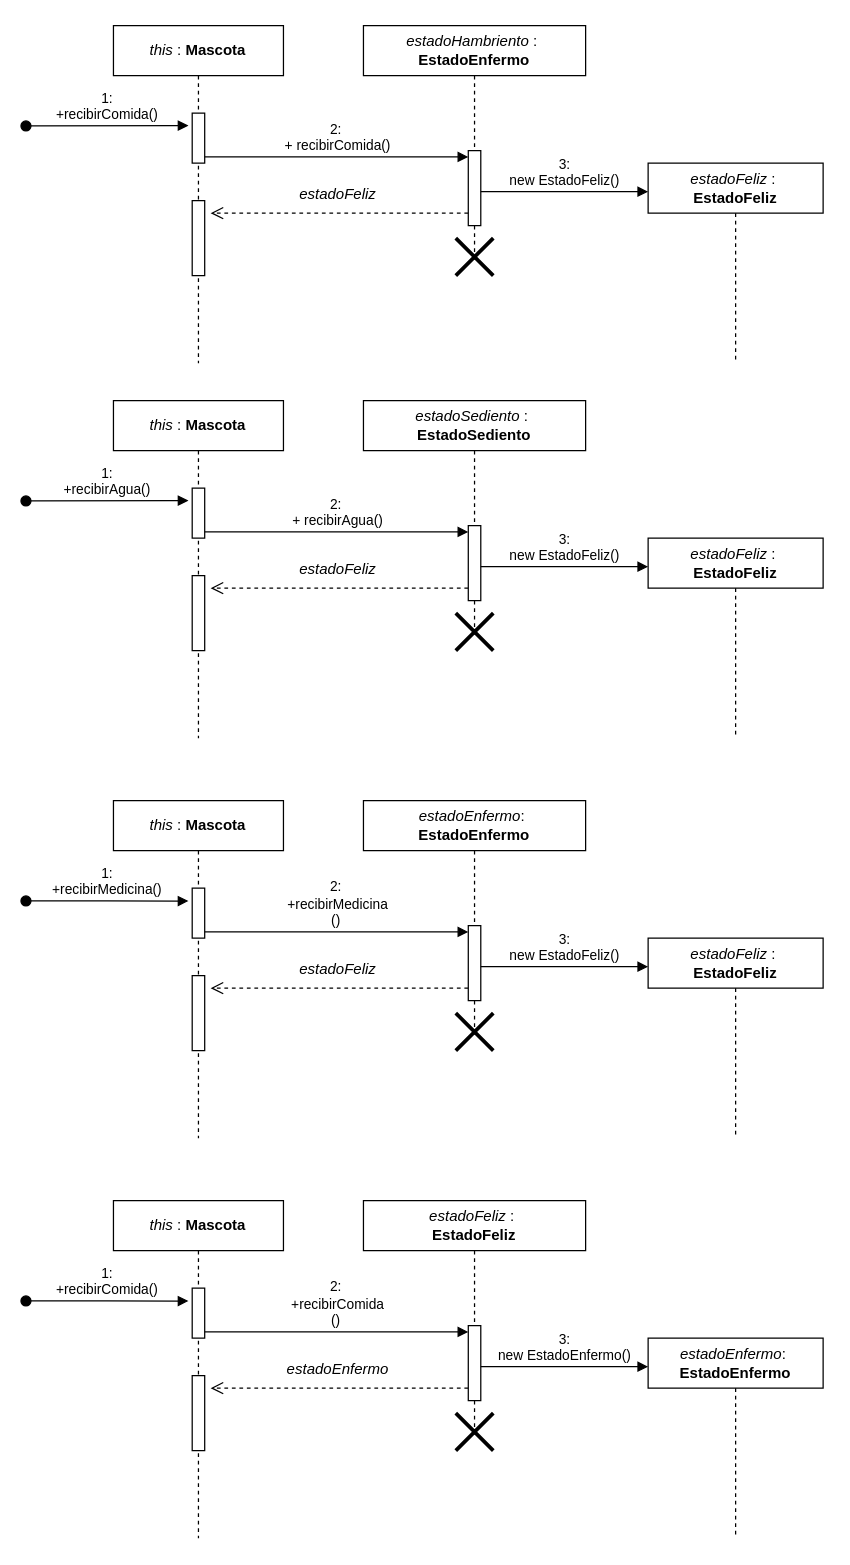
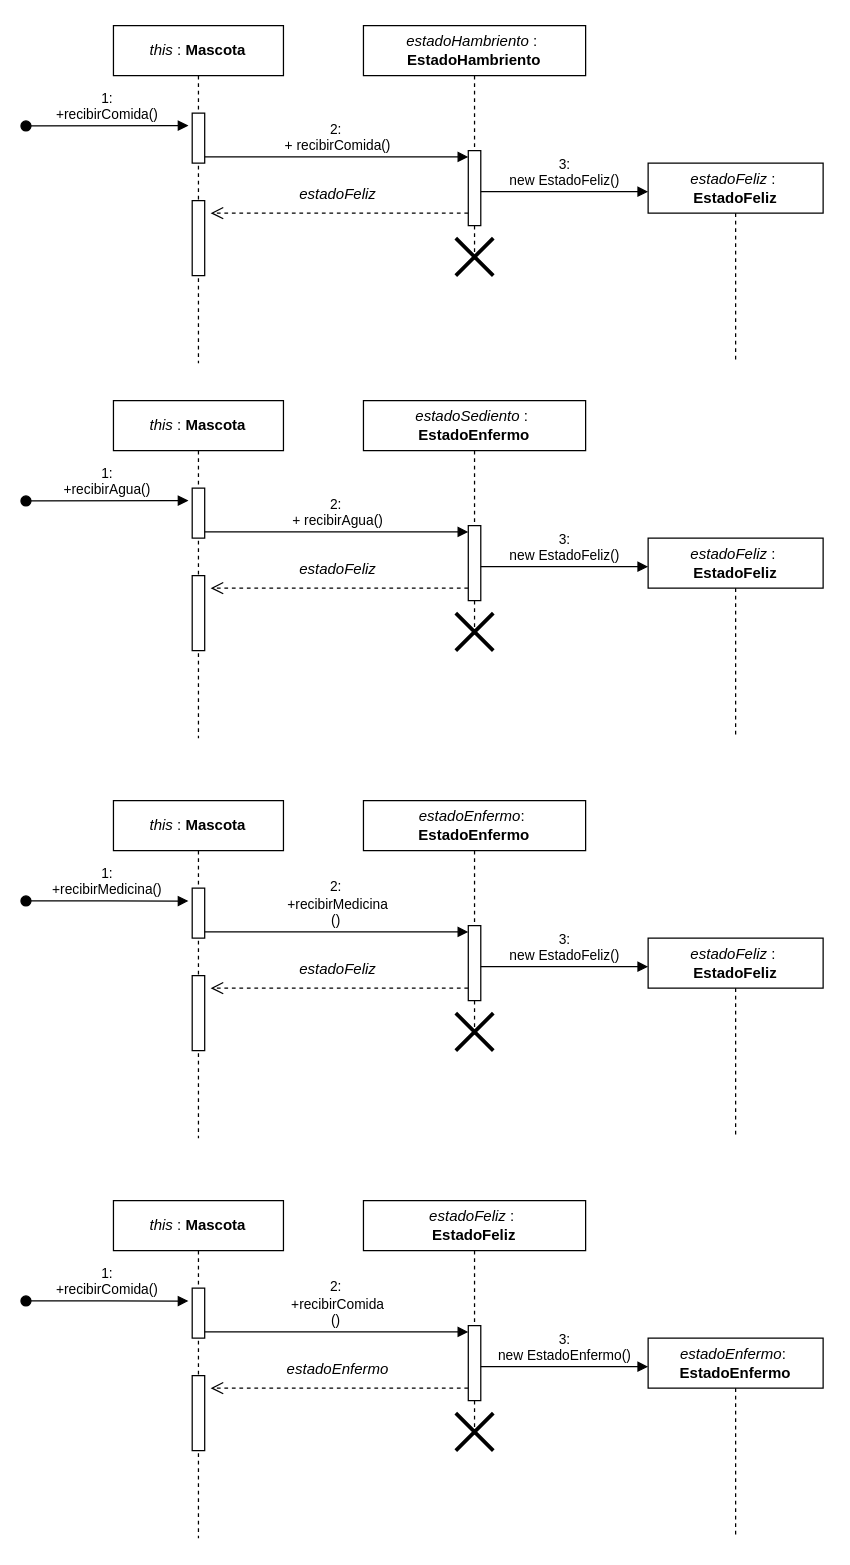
(474, 51) -> (474, 51)
(474, 426) -> (474, 426)
